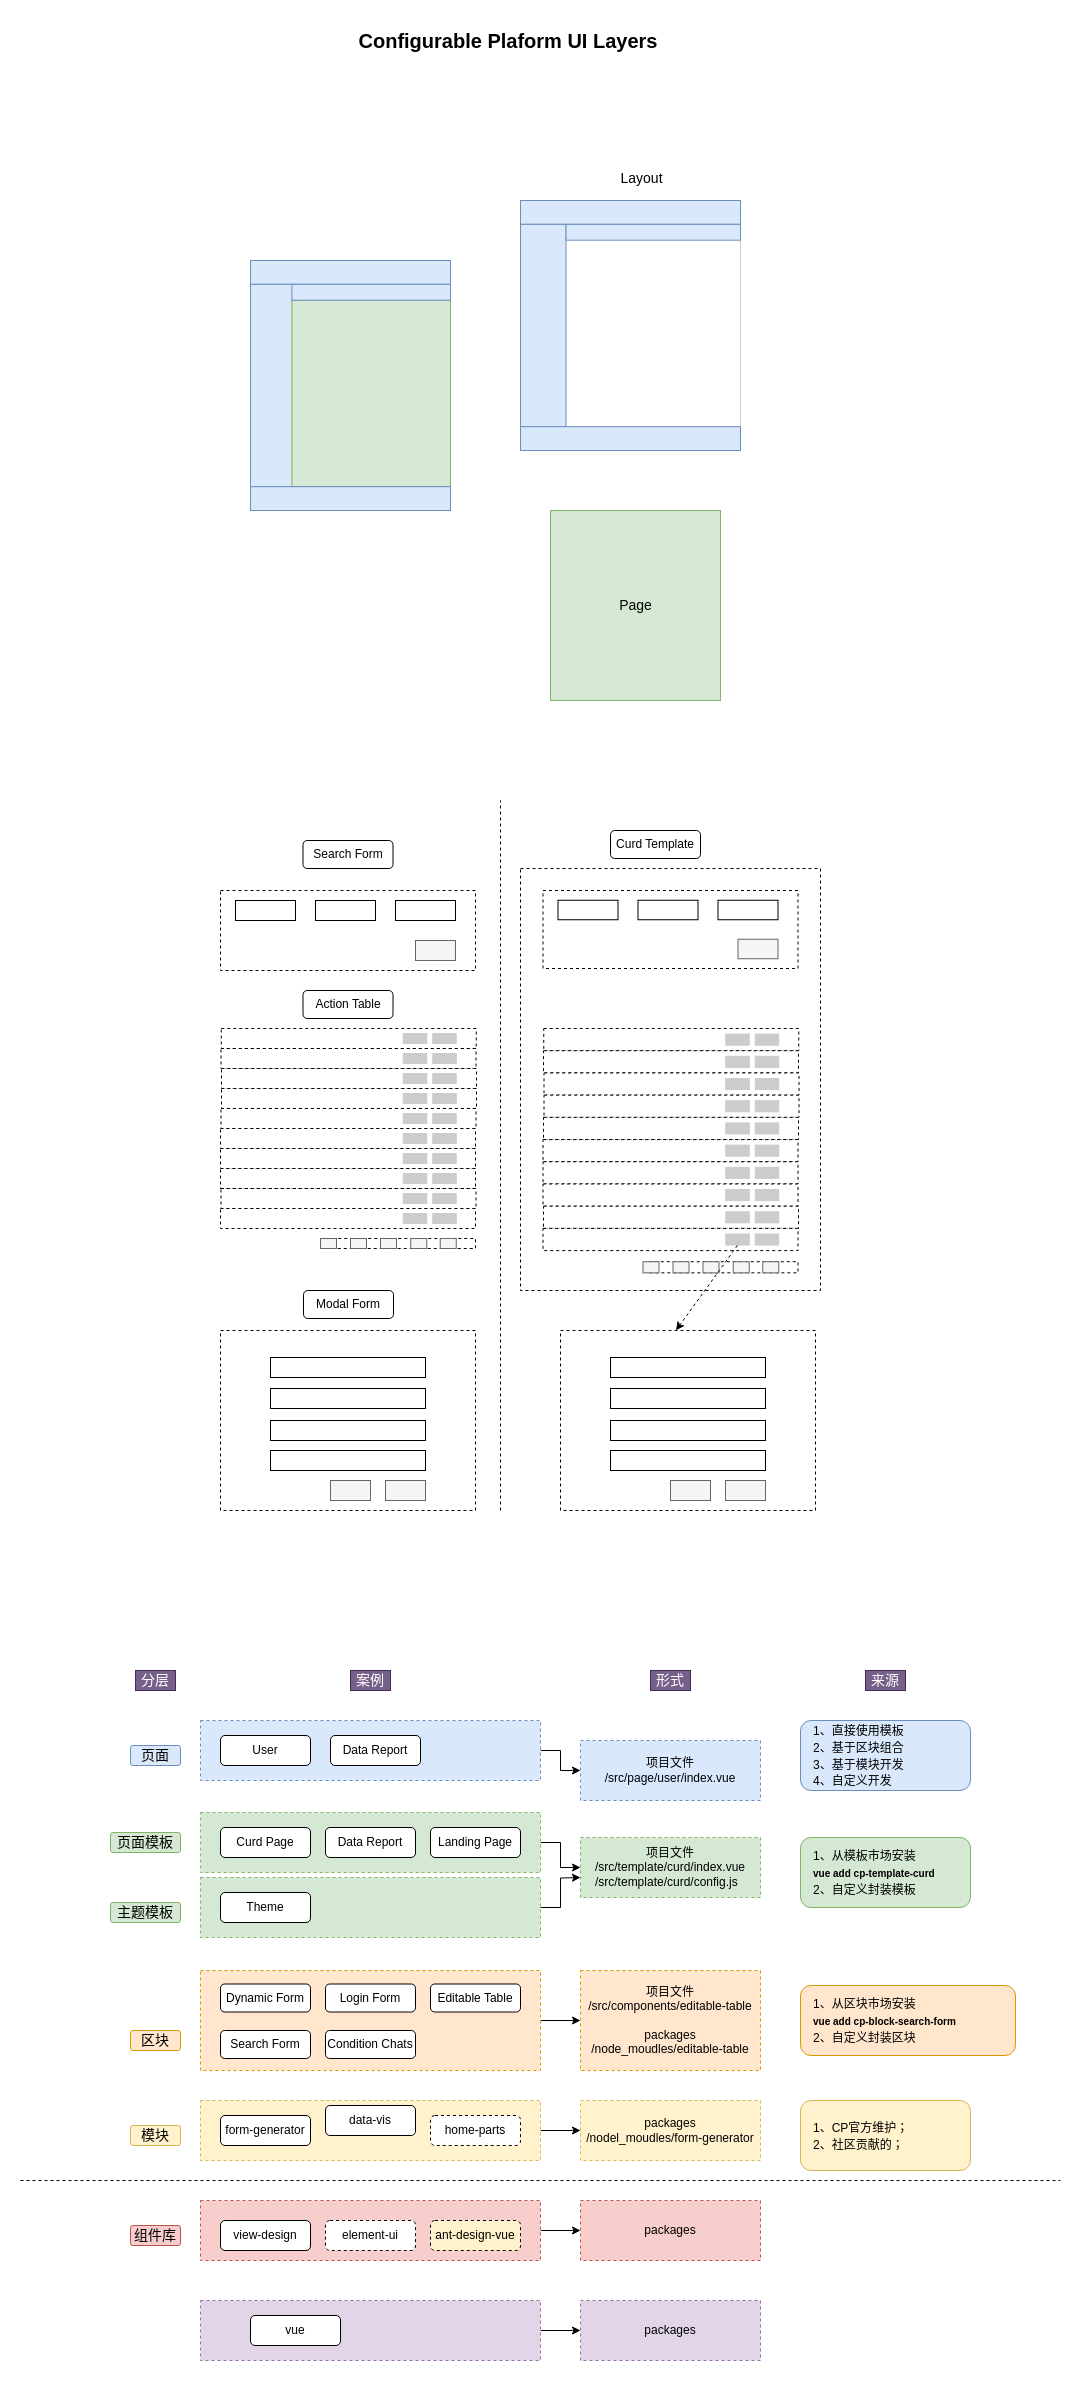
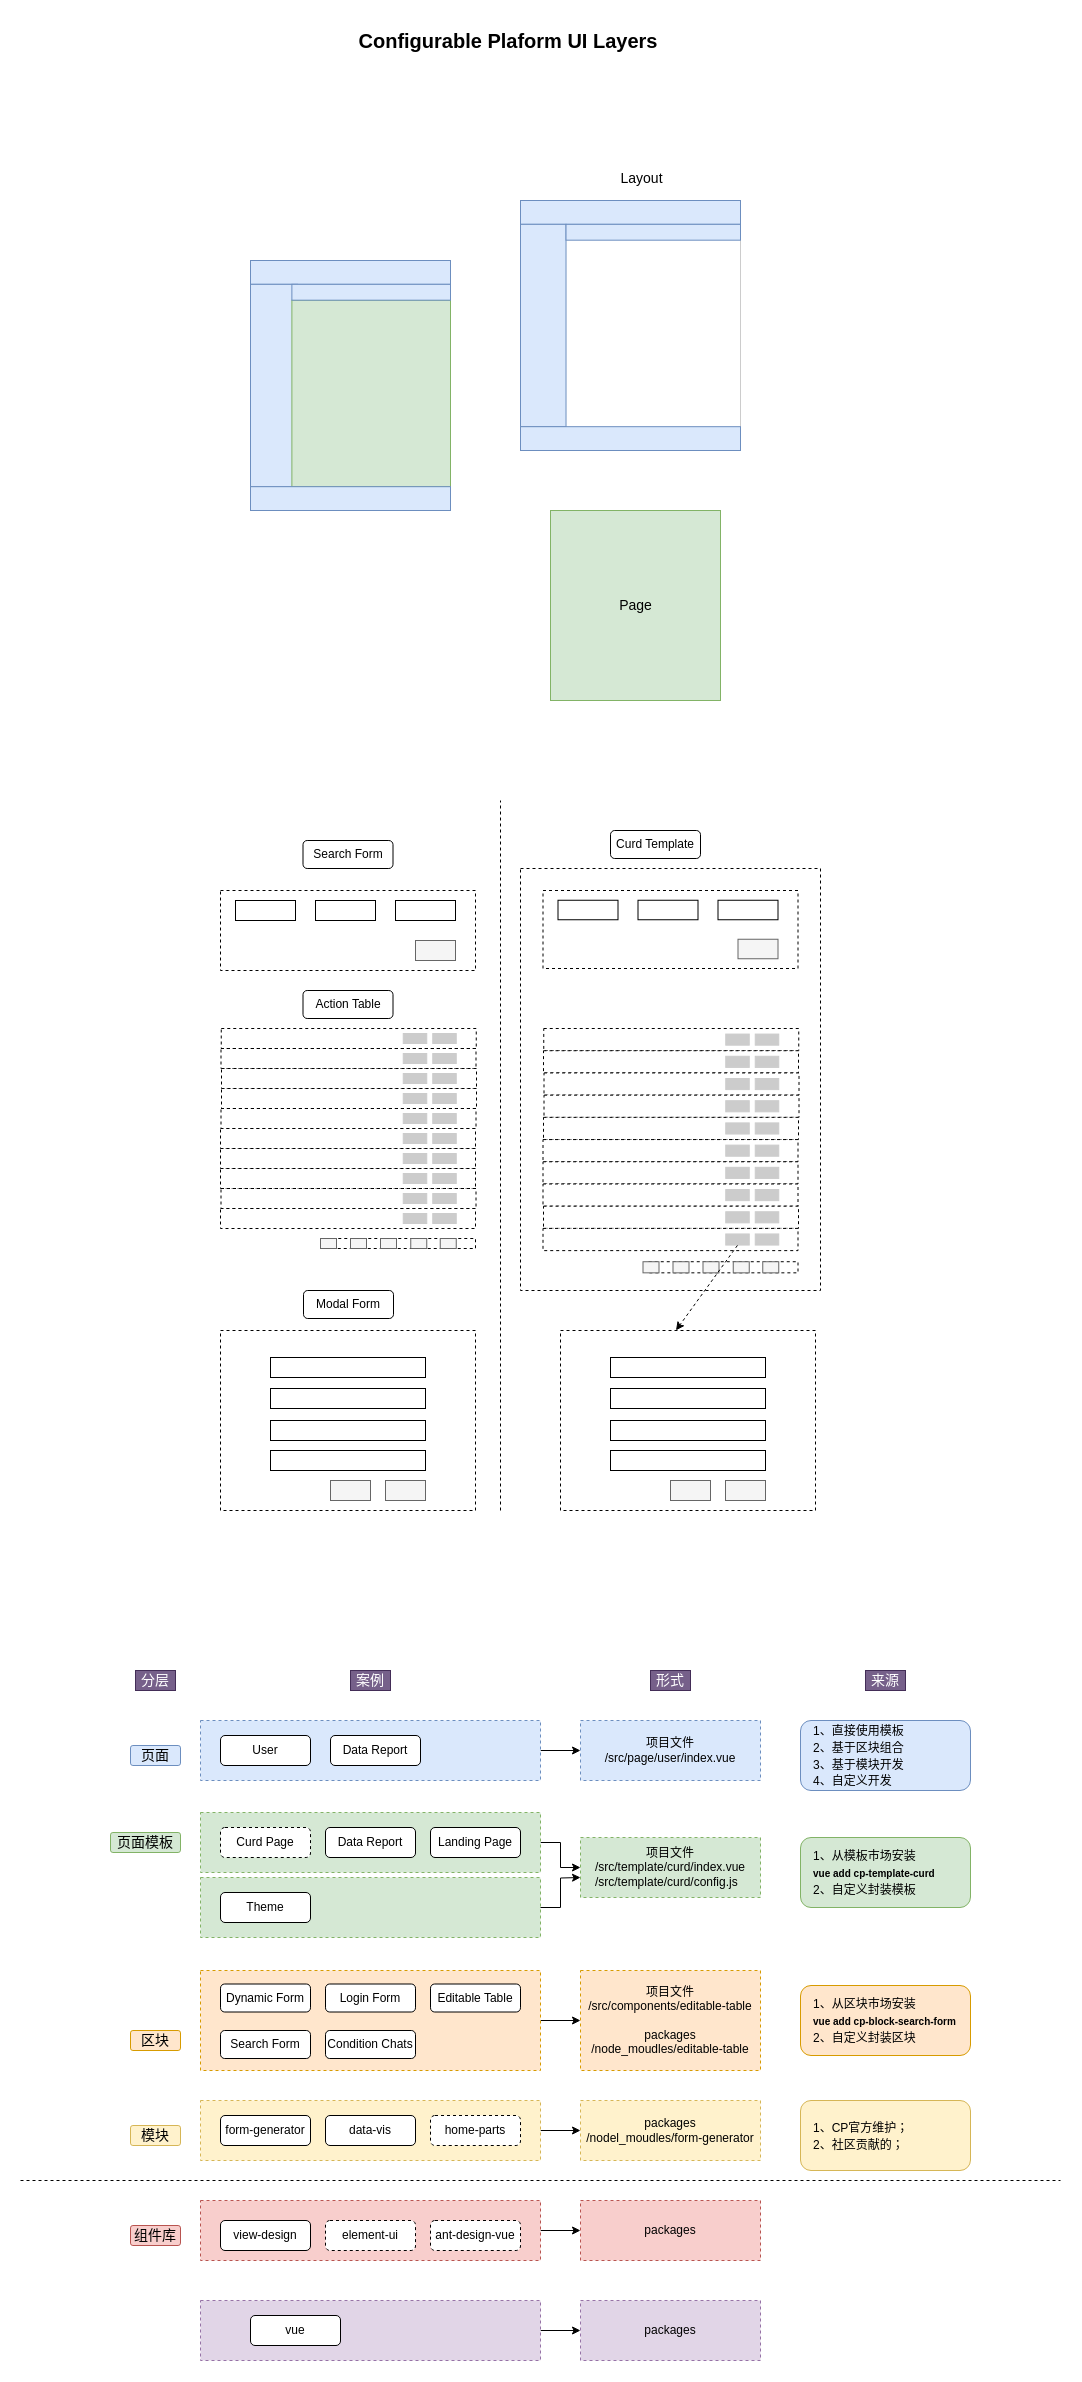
(671, 1771) -> (671, 1751)
(266, 1843) -> (266, 1843)
(146, 1913) -> none
(908, 2021) -> (886, 2021)
(371, 2121) -> (371, 2131)
(476, 2236) -> (476, 2236)
